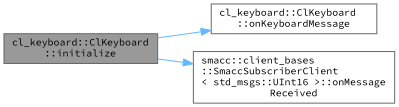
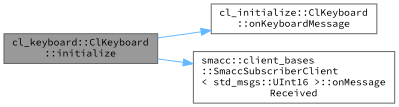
(294, 19) -> (294, 19)
